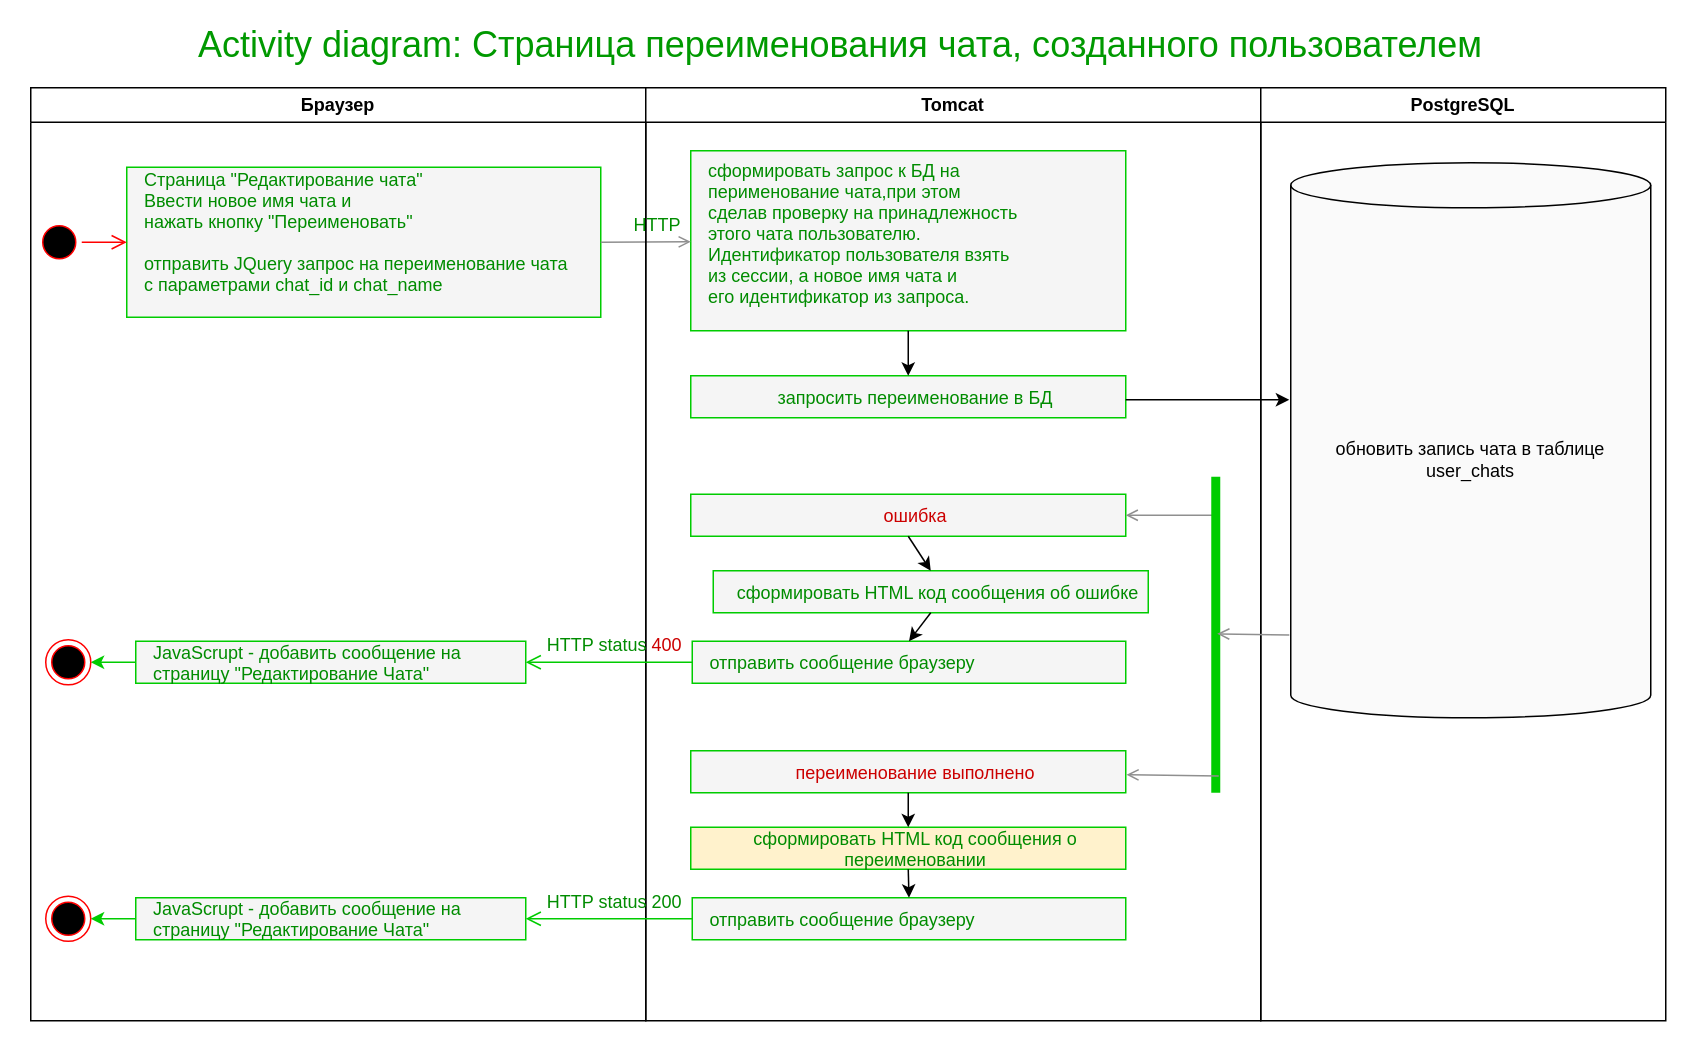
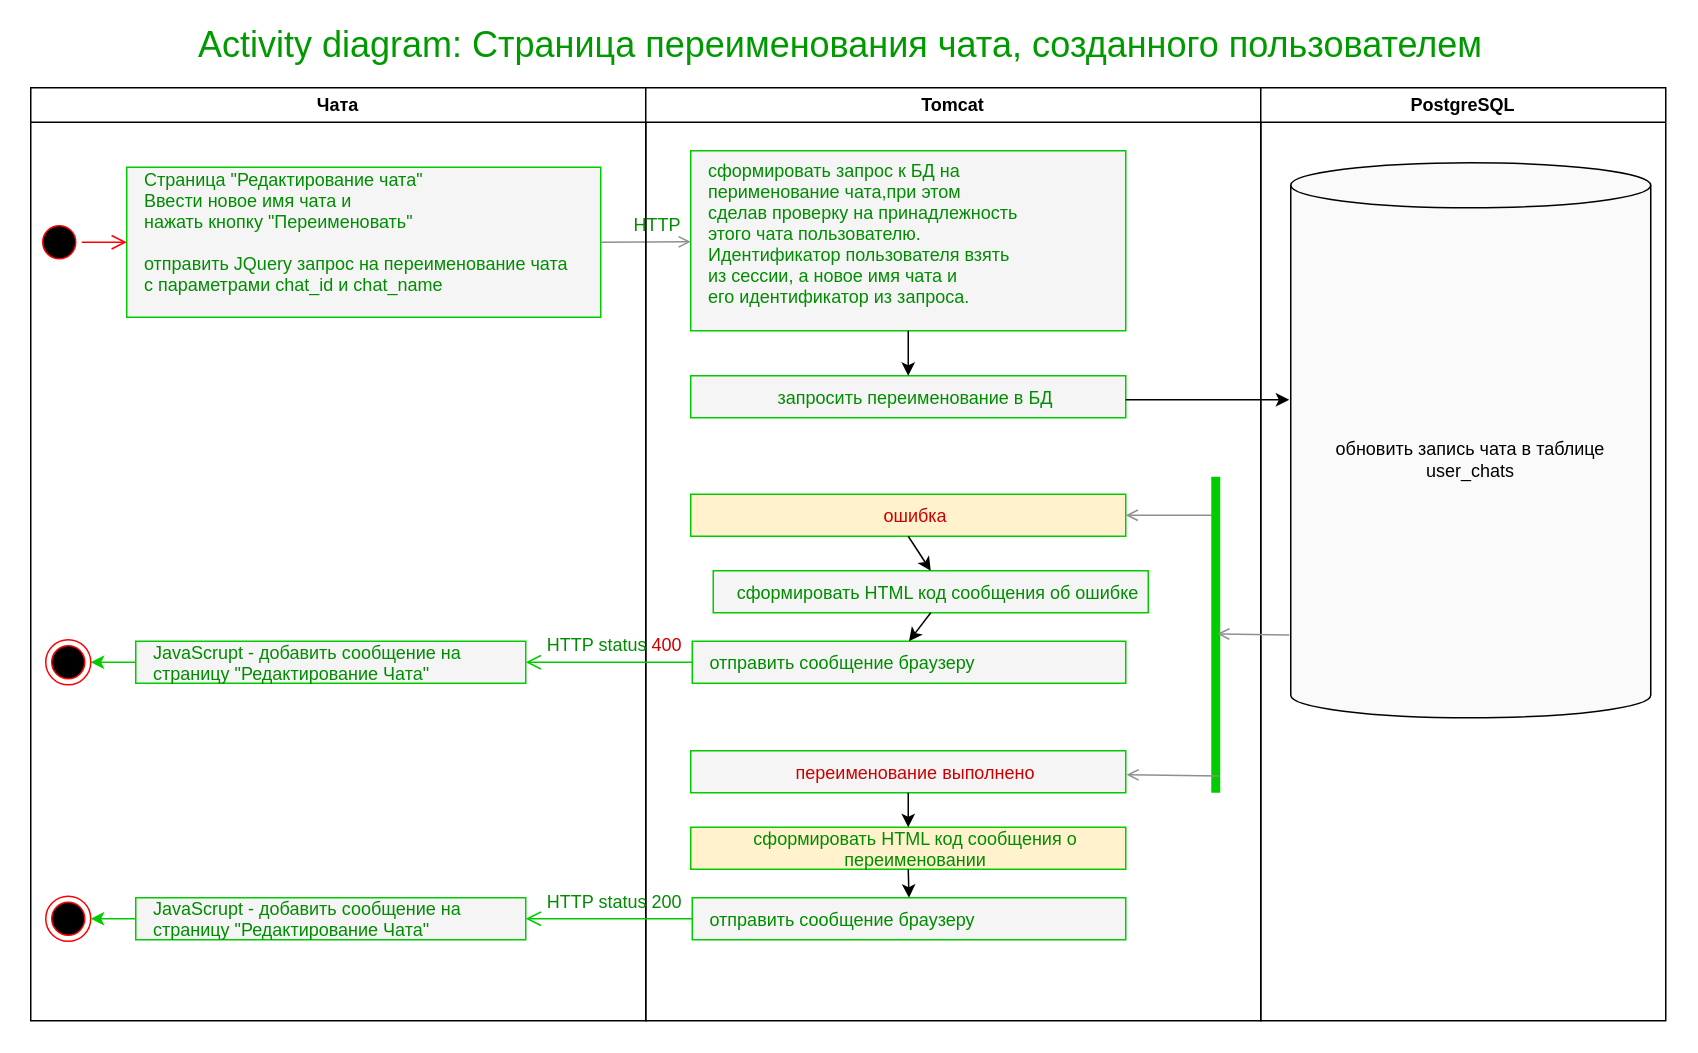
(338, 106) -> (338, 106)
(908, 515) -> (908, 515)
